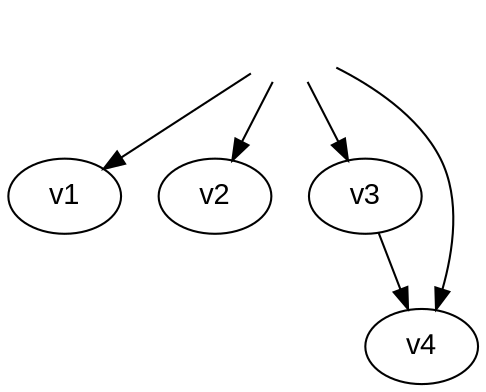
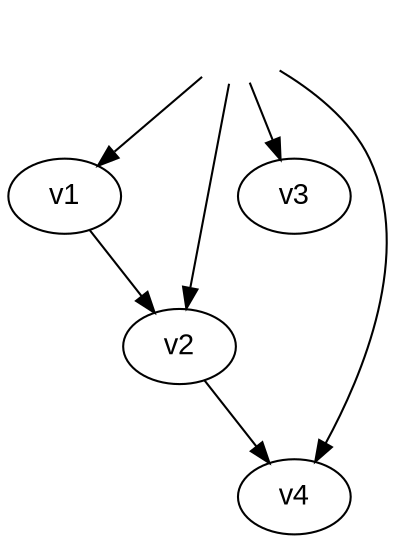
(390, 261) -> (230, 413)
none -> (116, 263)
